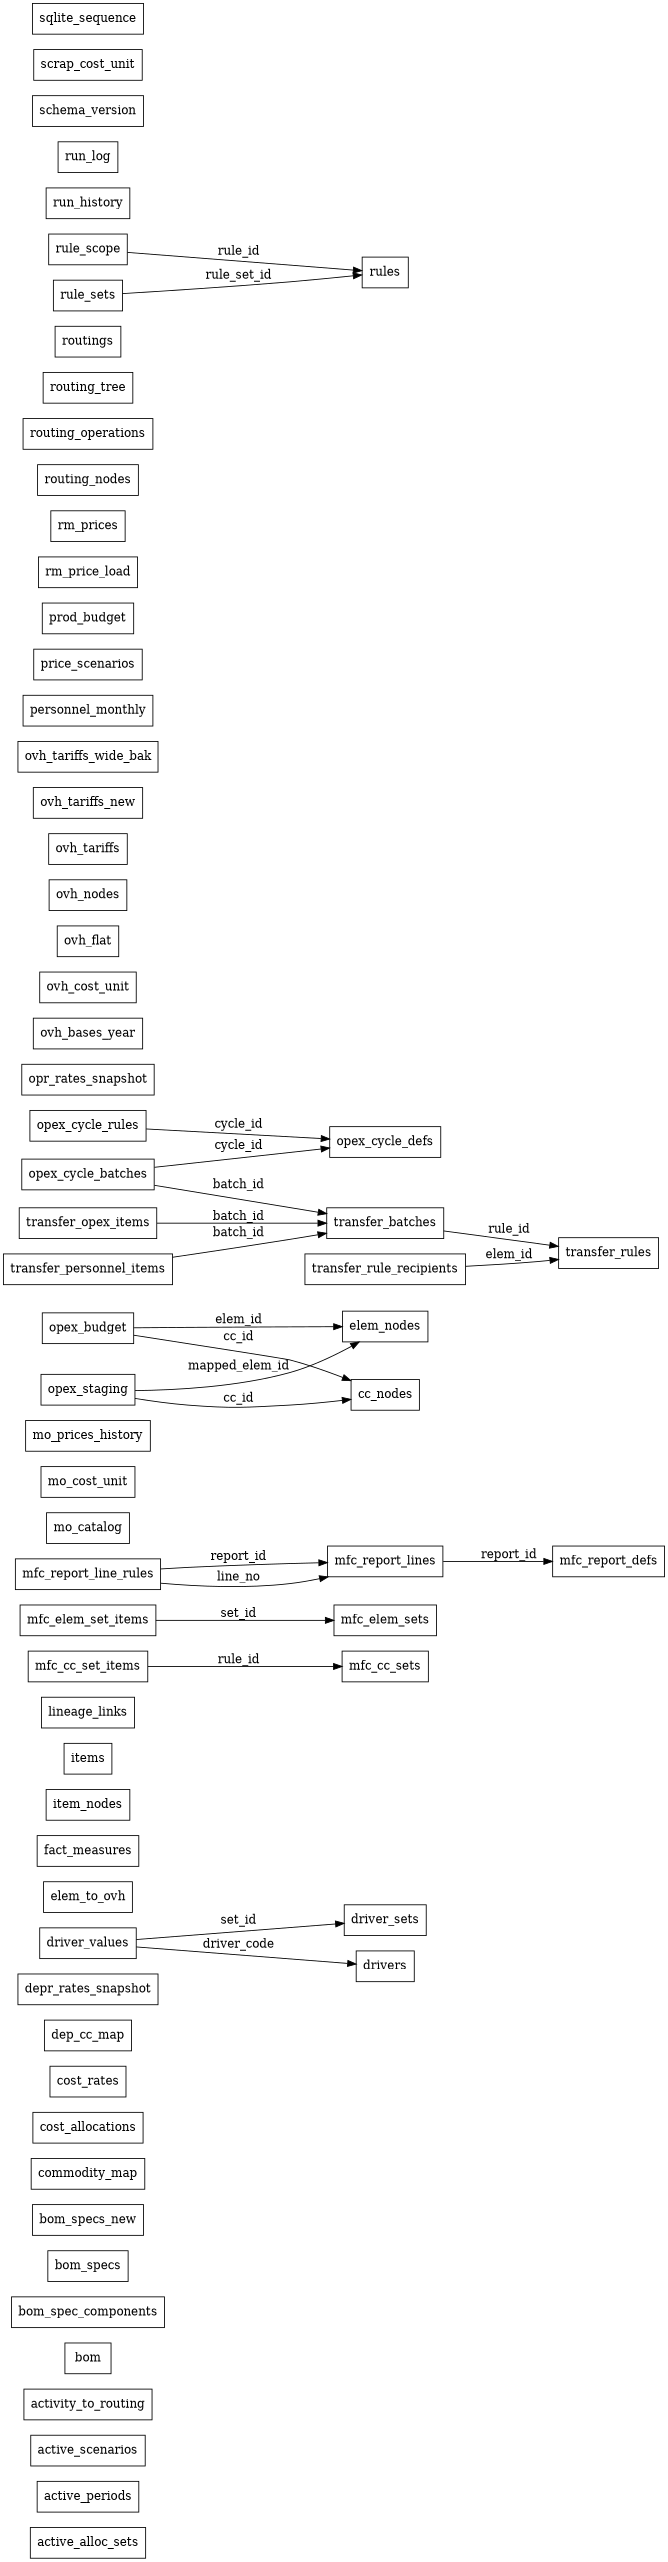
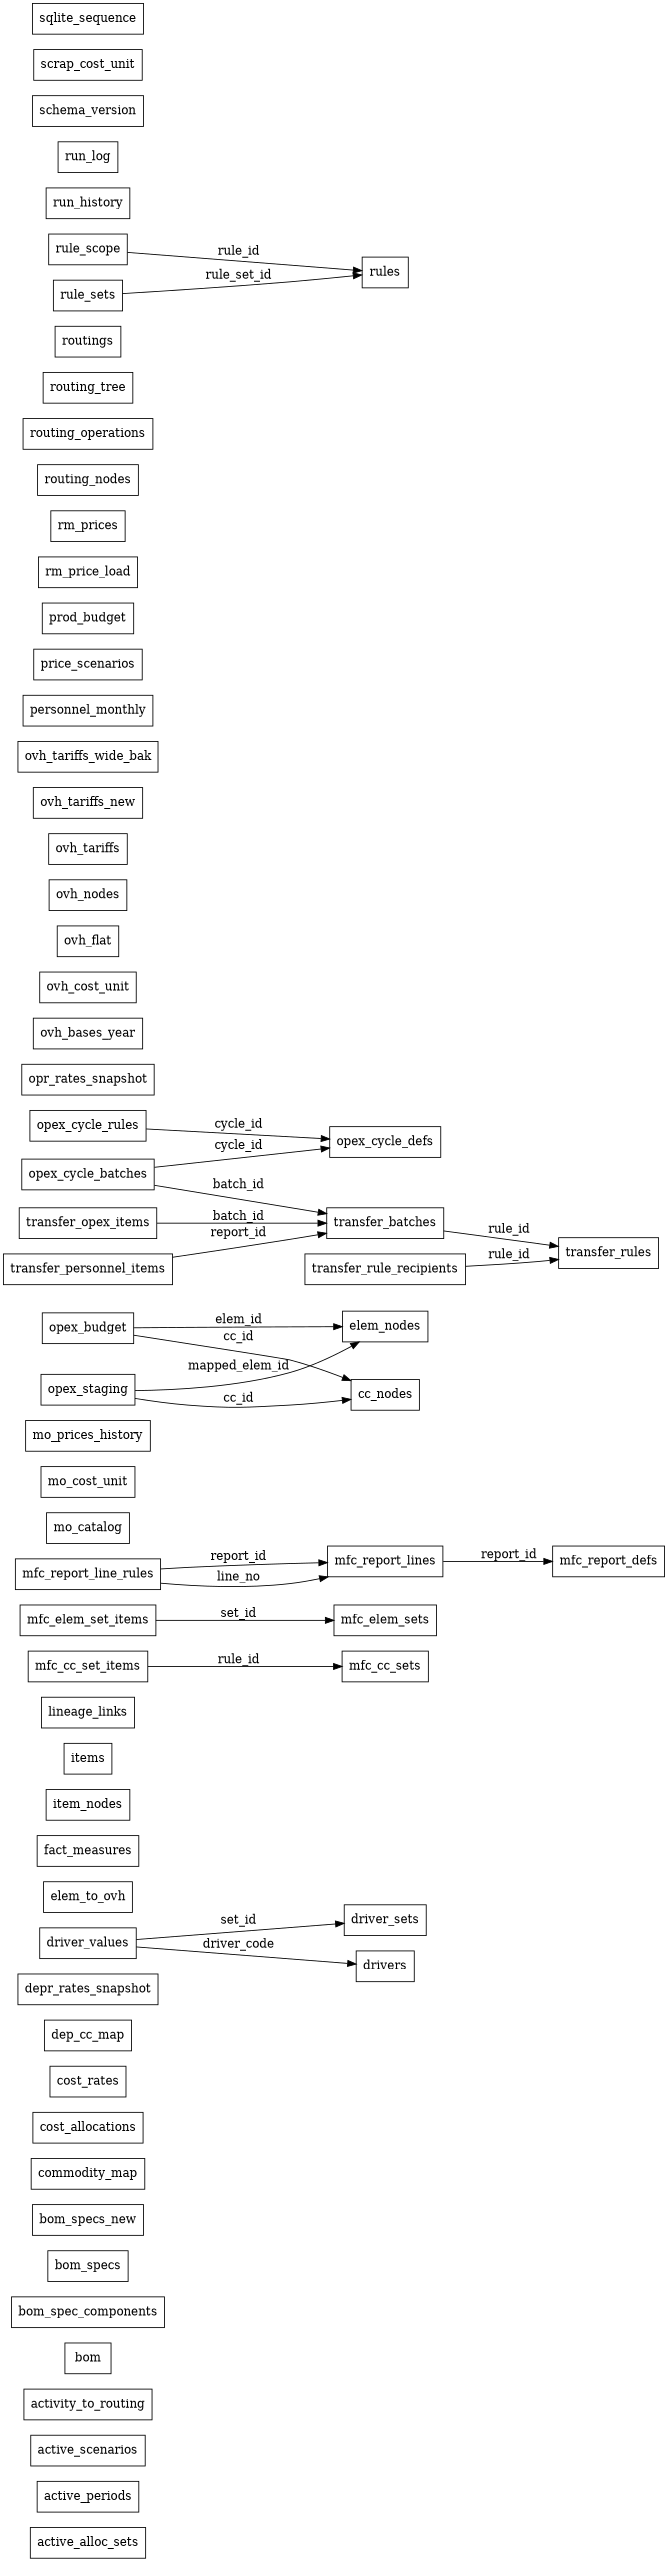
(239, 1233) -> (239, 1233)
(509, 1255) -> (509, 1255)
